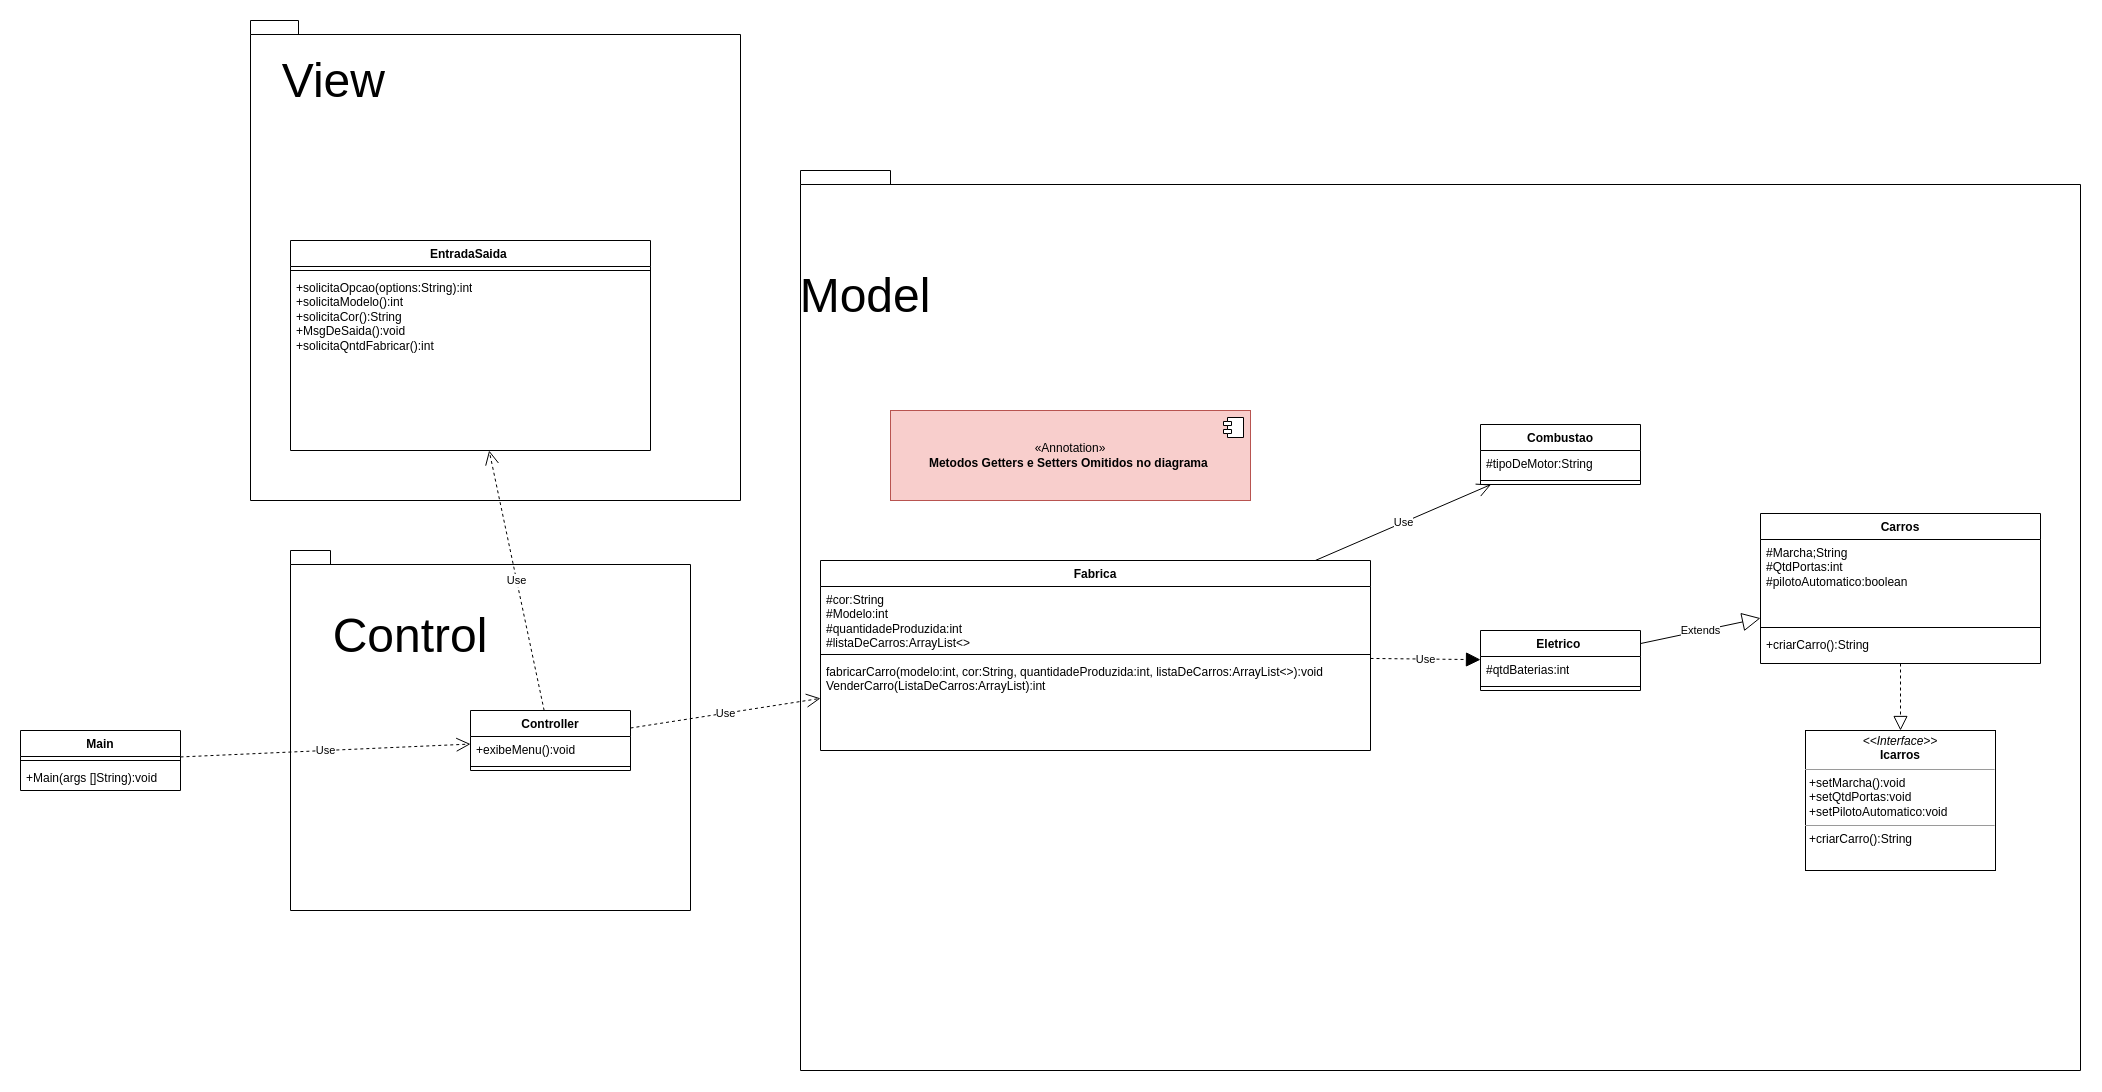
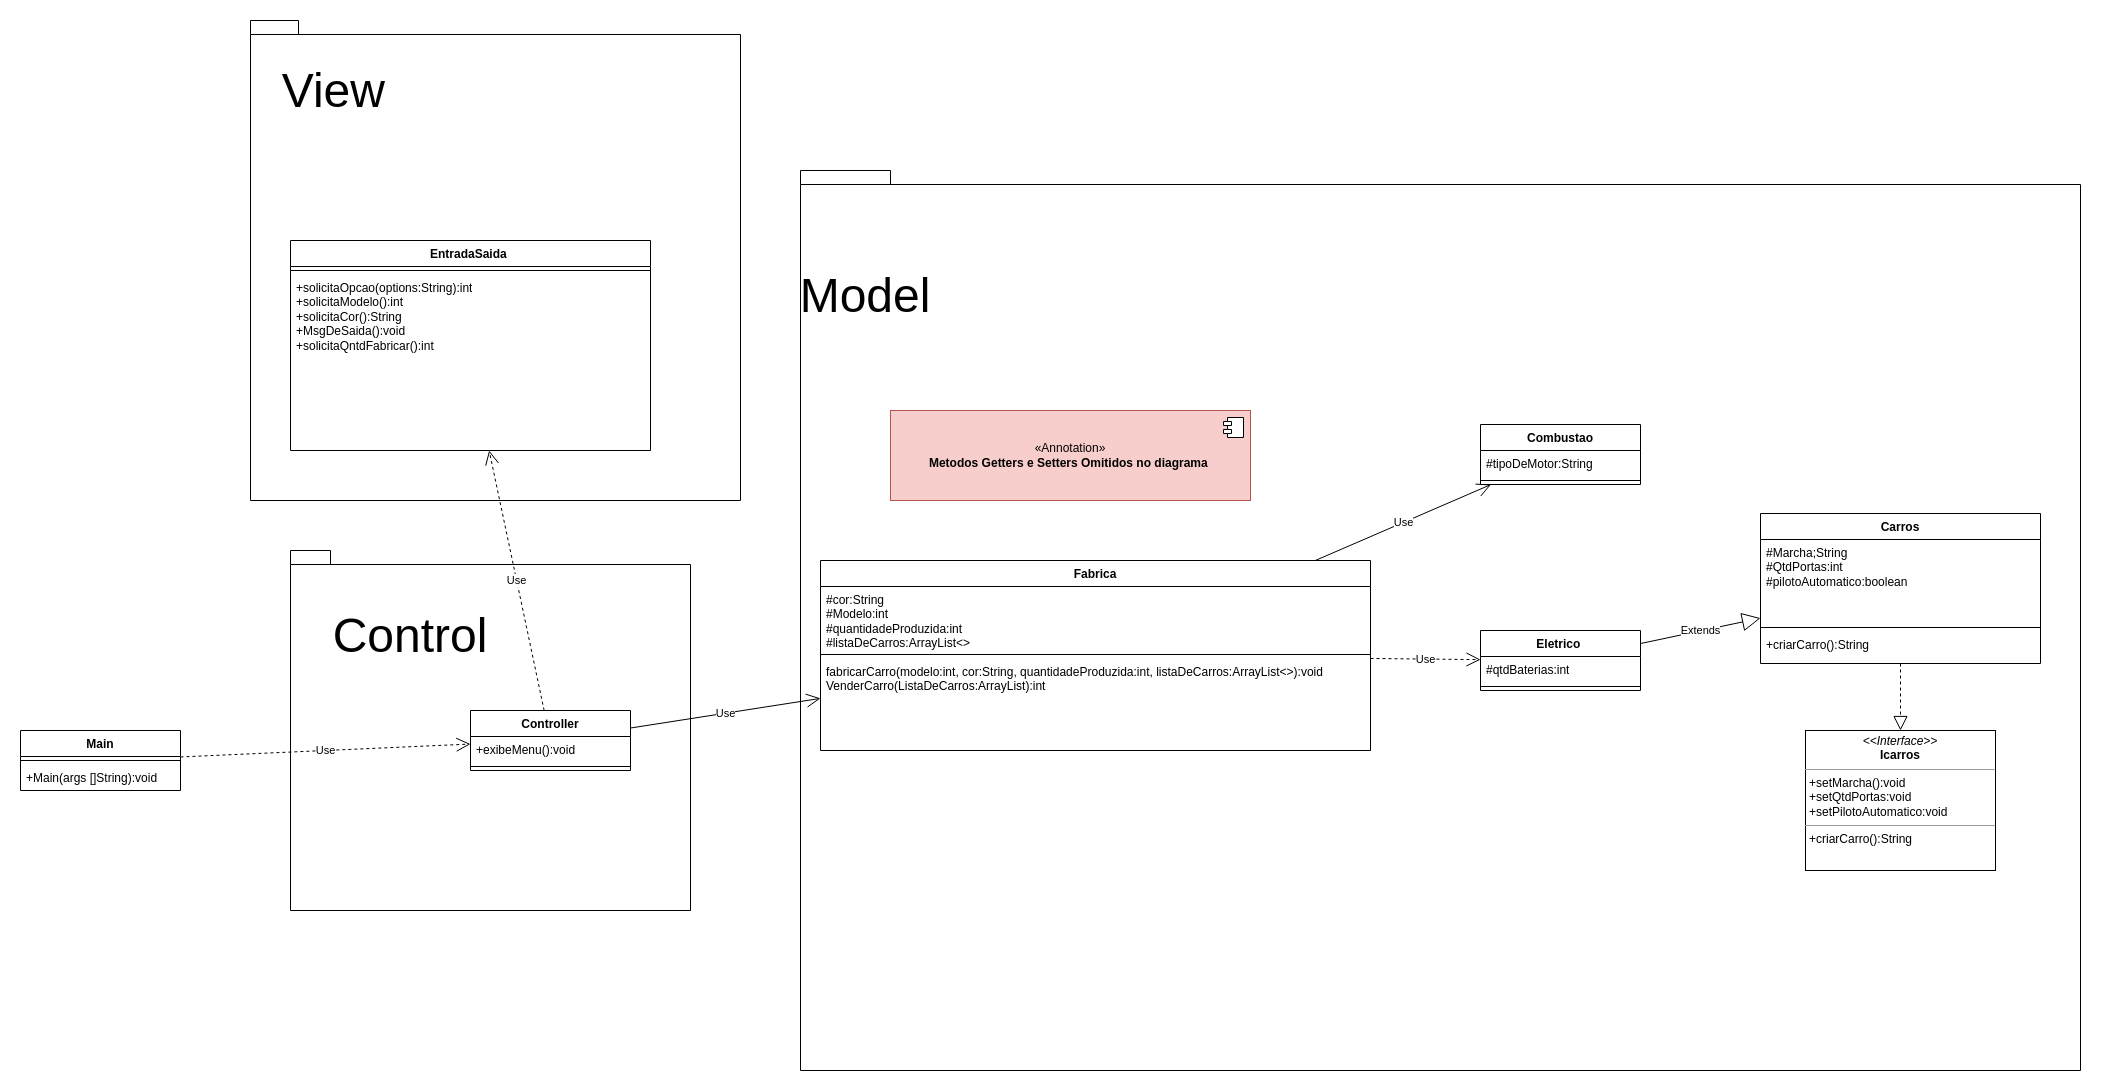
(341, 81) -> (341, 91)
(1465, 659) -> (1471, 660)
(672, 722) -> (672, 722)
